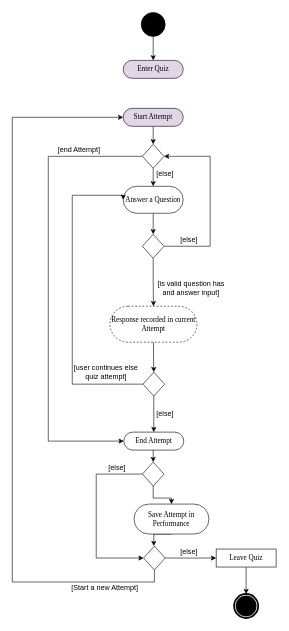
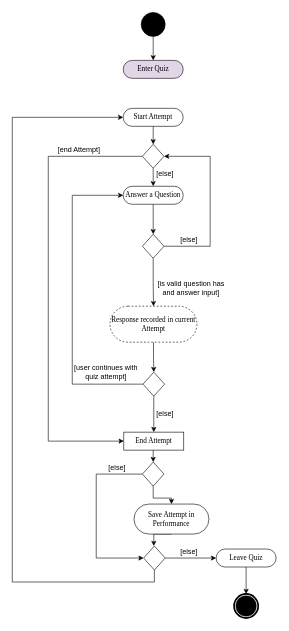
(153, 117) -> (153, 117)
(153, 200) -> (153, 195)
(106, 372) -> (106, 372)
(154, 441) -> (154, 441)
(246, 558) -> (246, 558)
(105, 588) -> none
